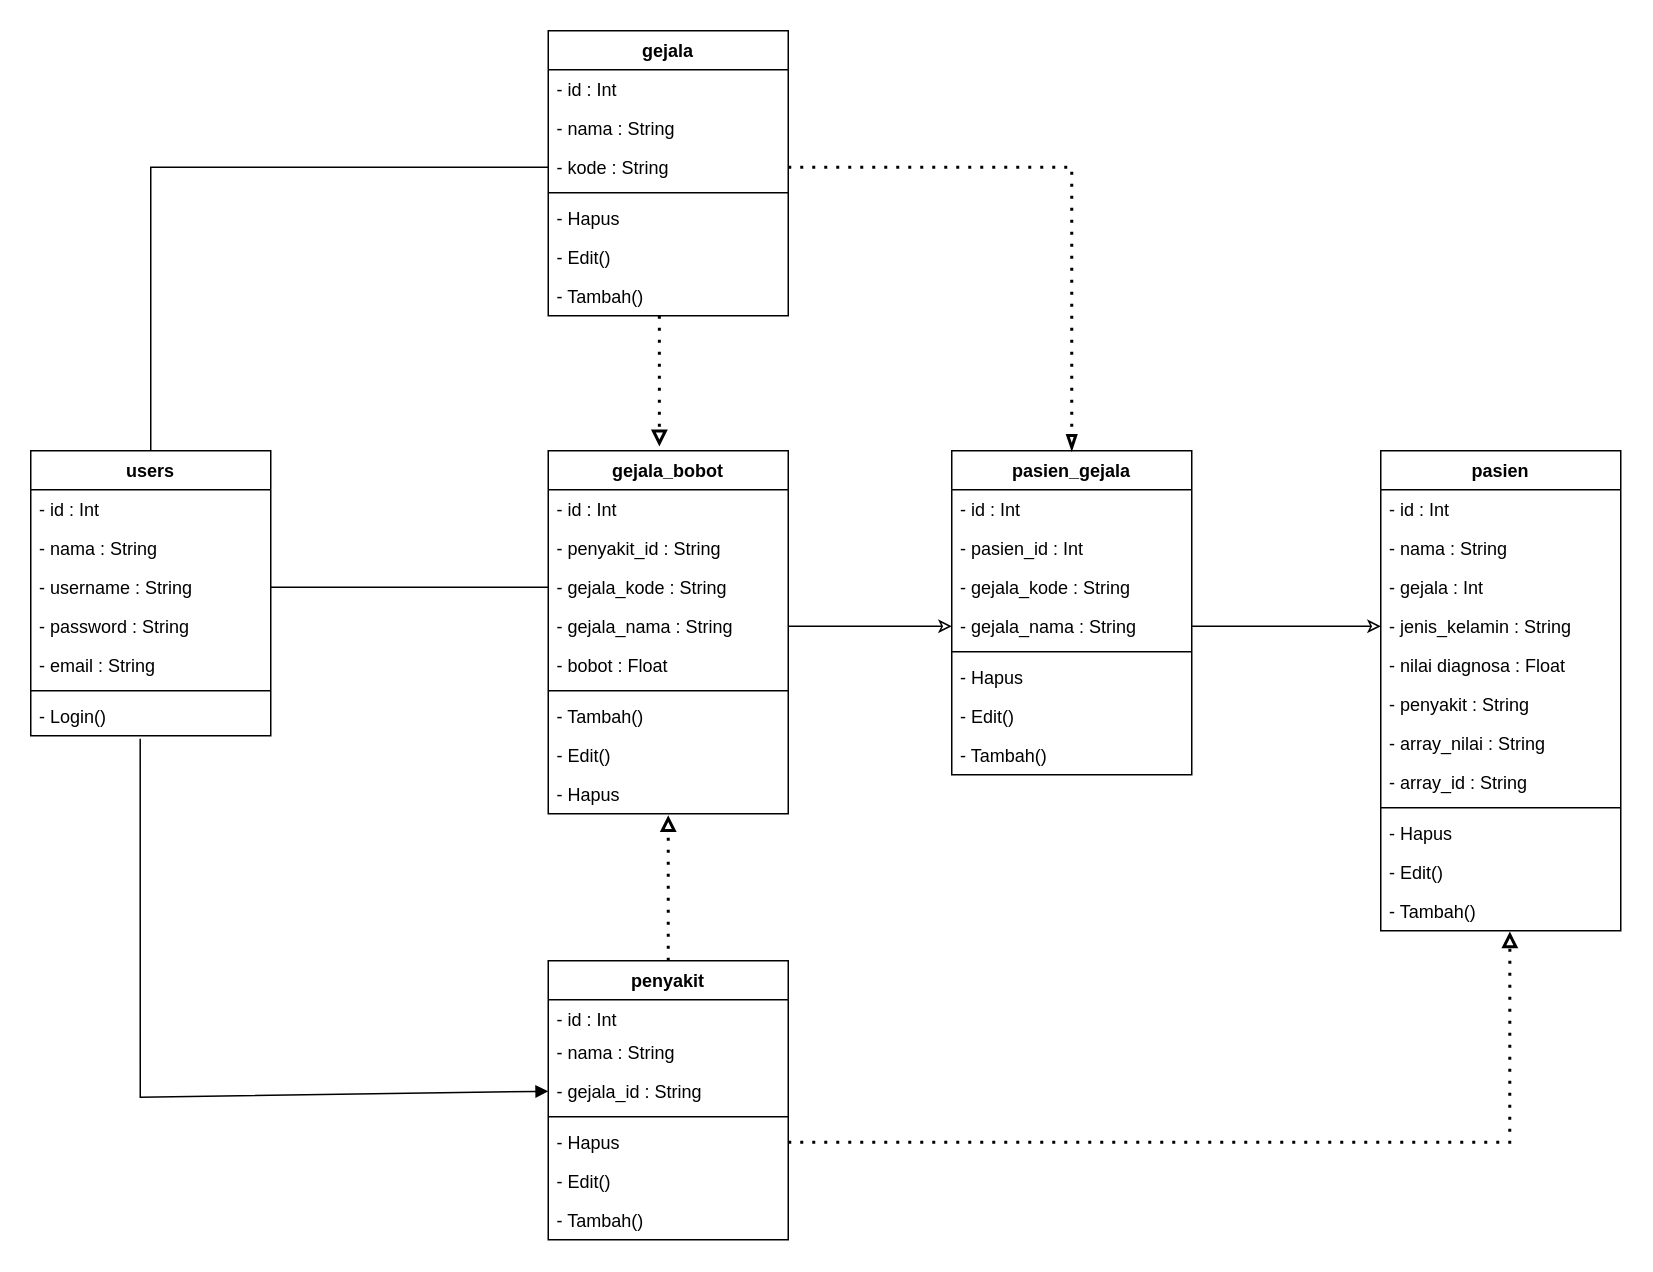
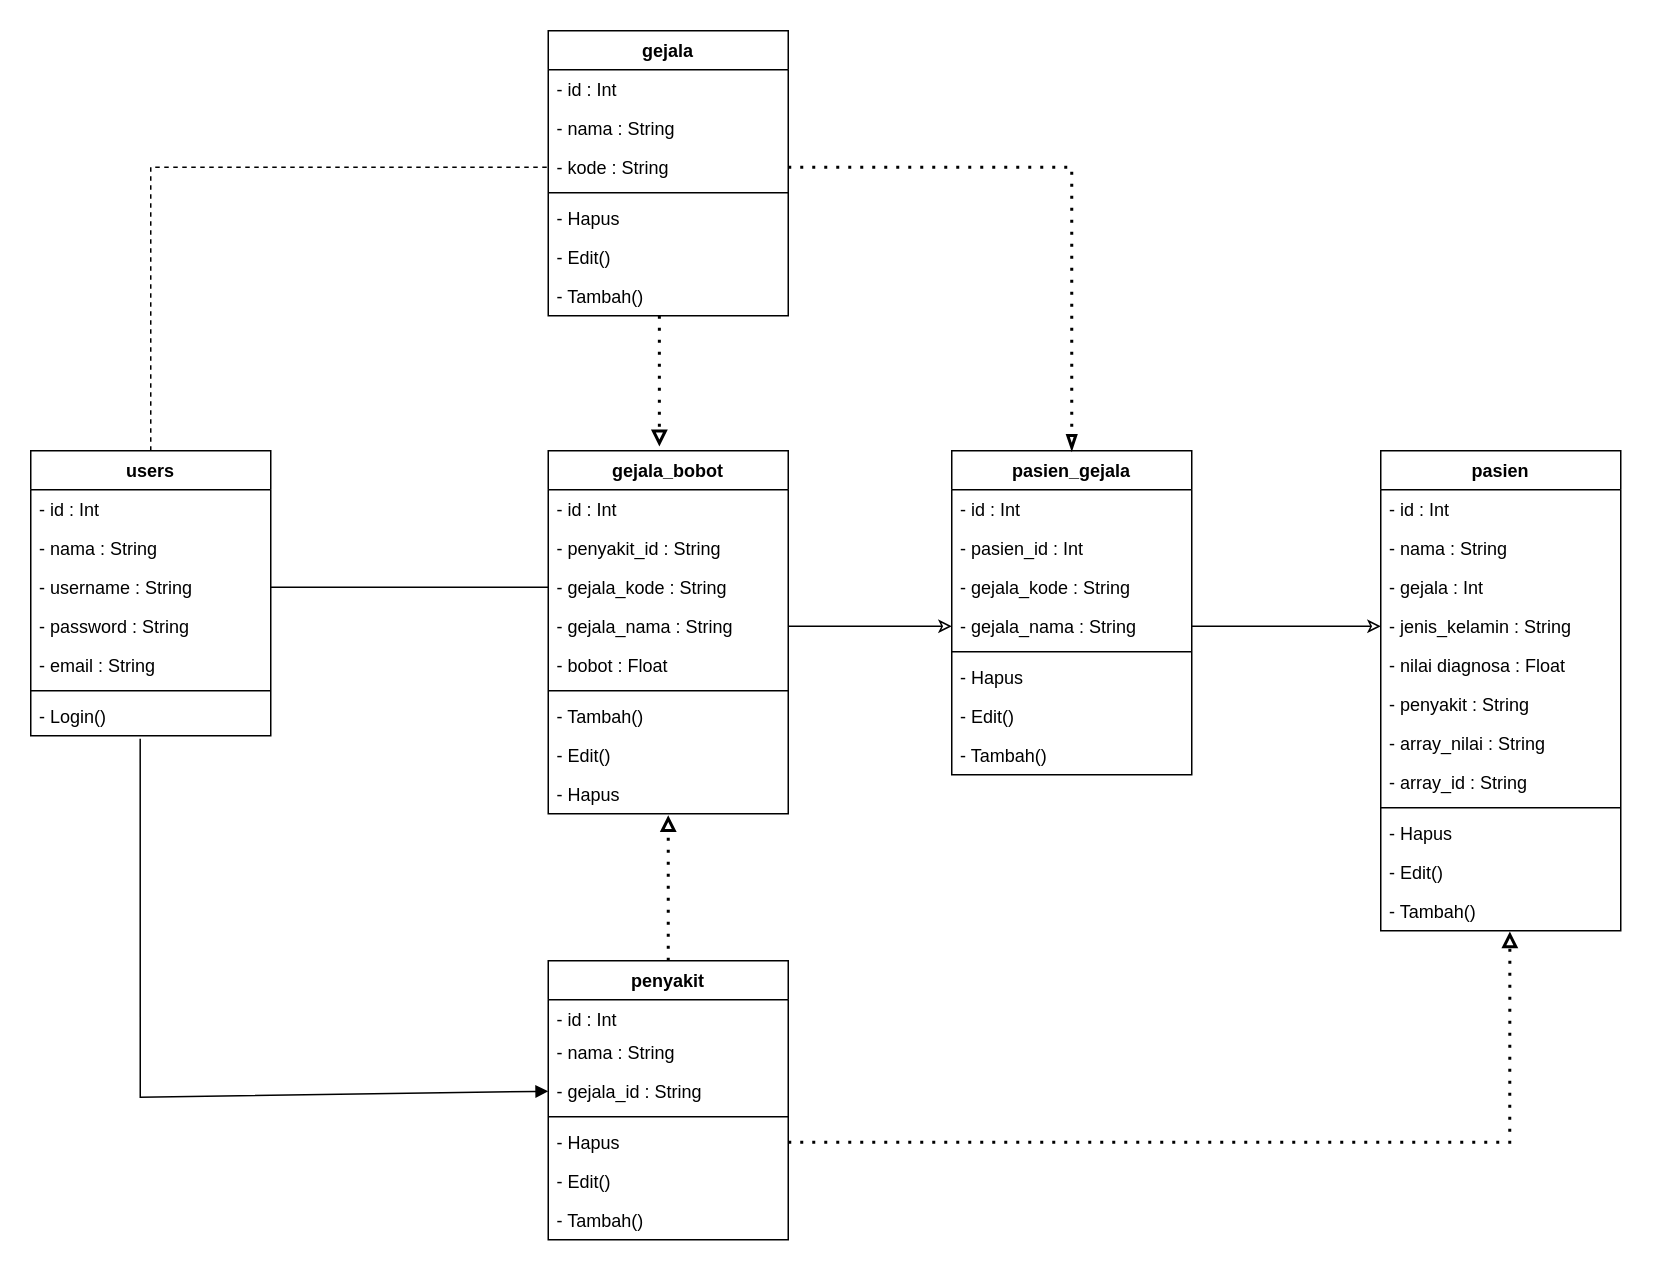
(207, 167) -> (207, 167)
